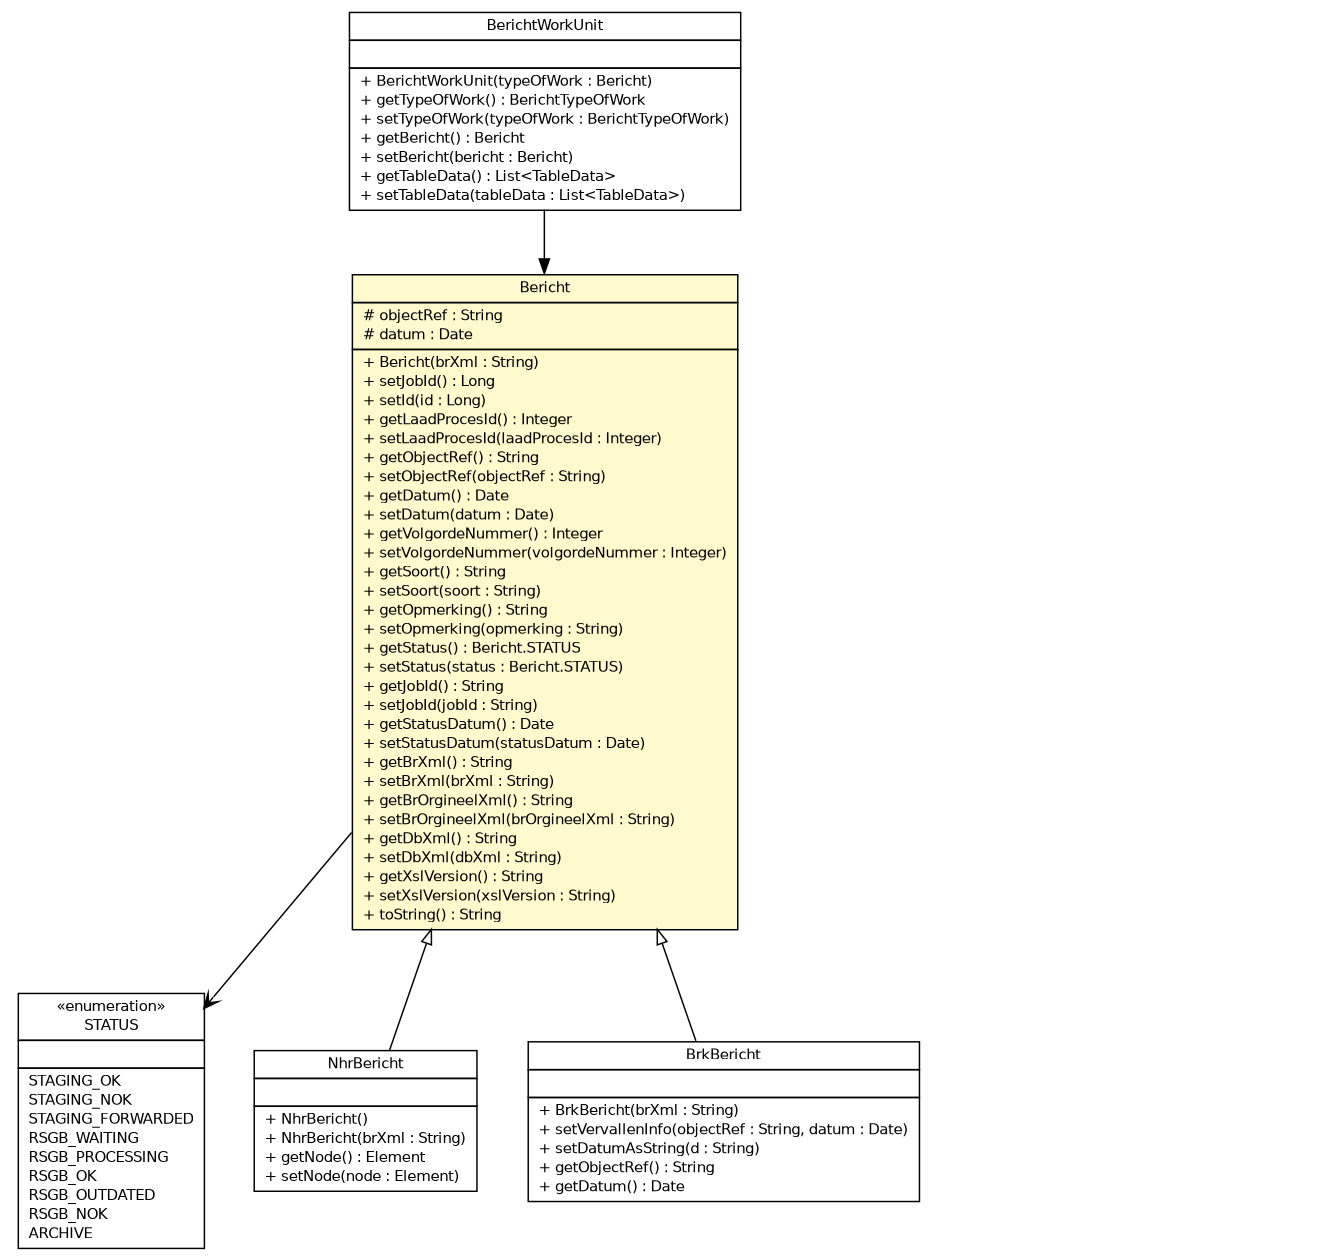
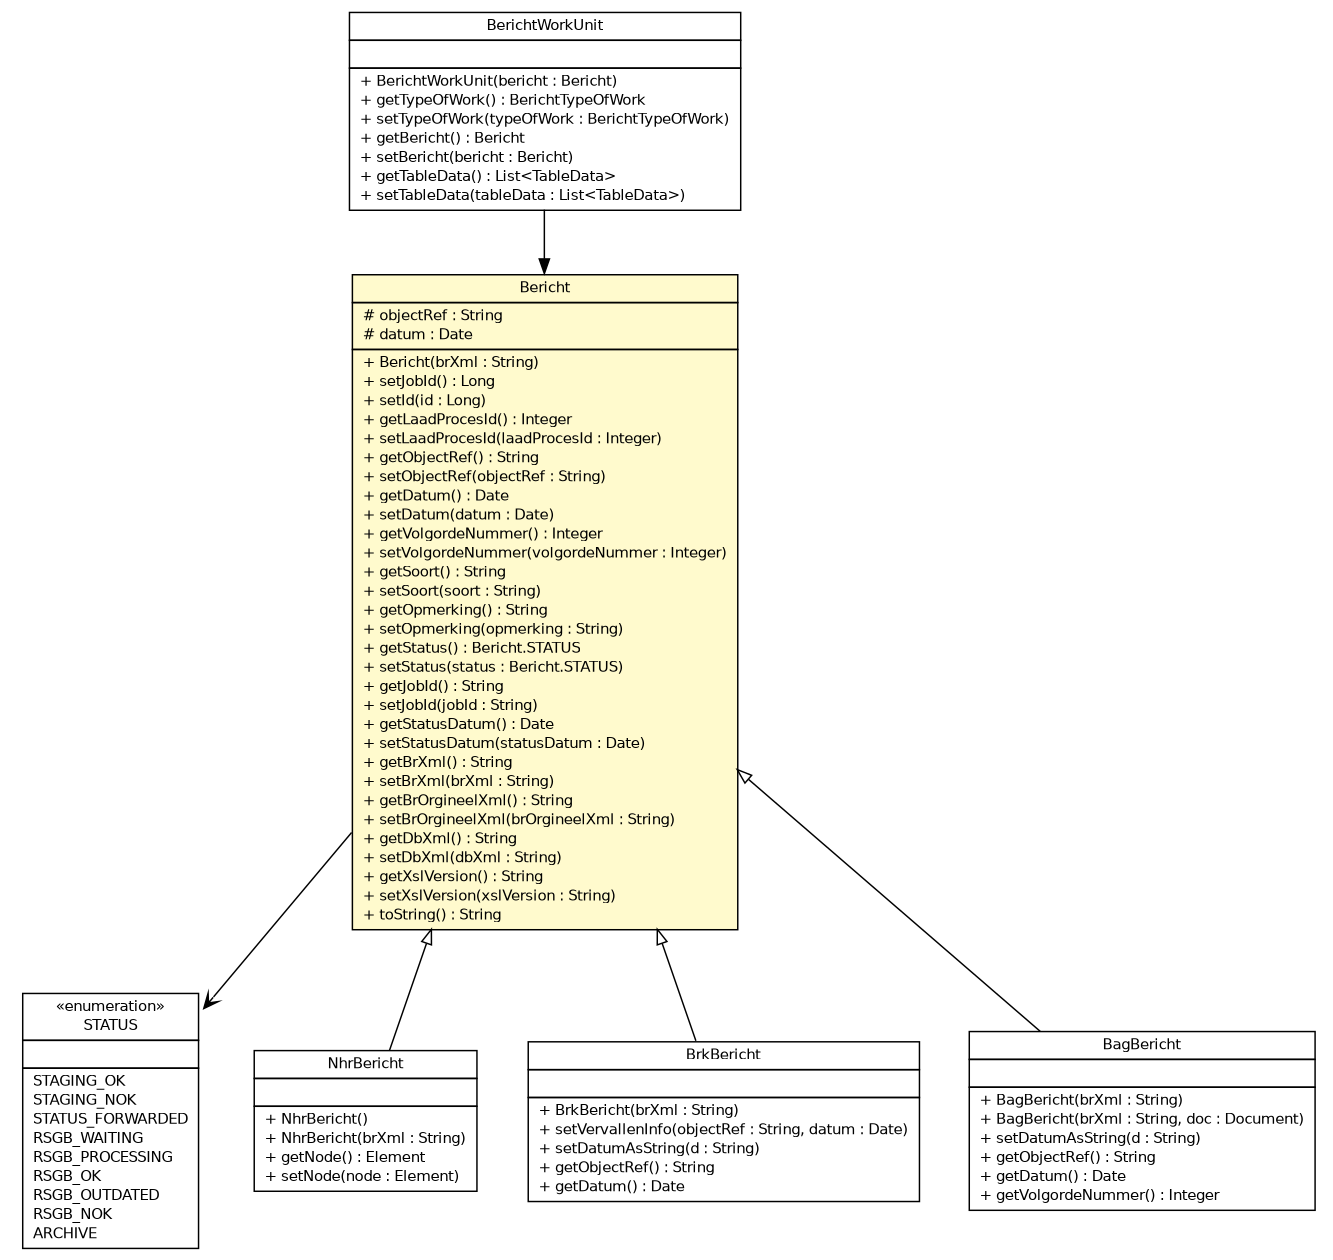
(506, 81) -> (489, 81)
(111, 1119) -> (111, 1119)
none -> (1142, 1121)
